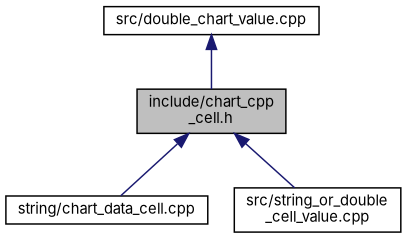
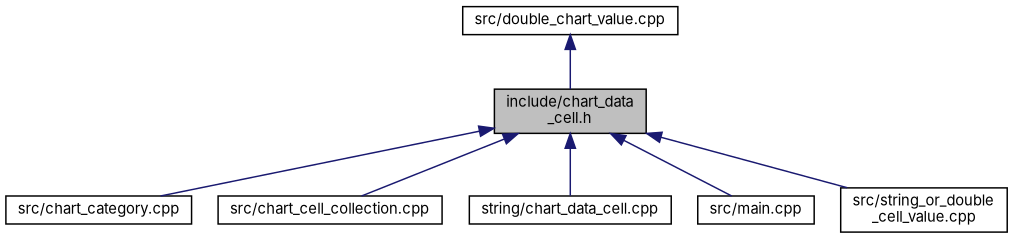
(211, 111) -> (570, 111)
none -> (99, 210)
none -> (330, 210)
none -> (756, 210)
